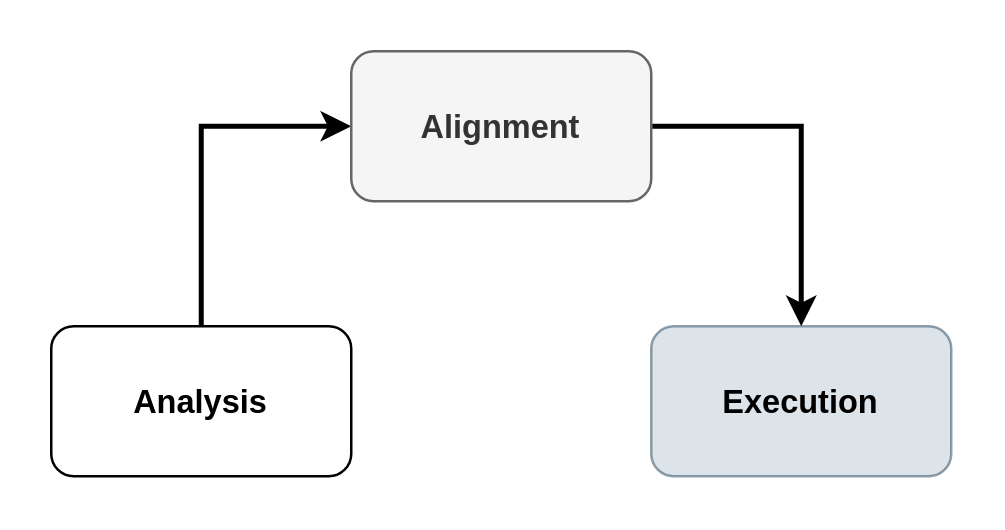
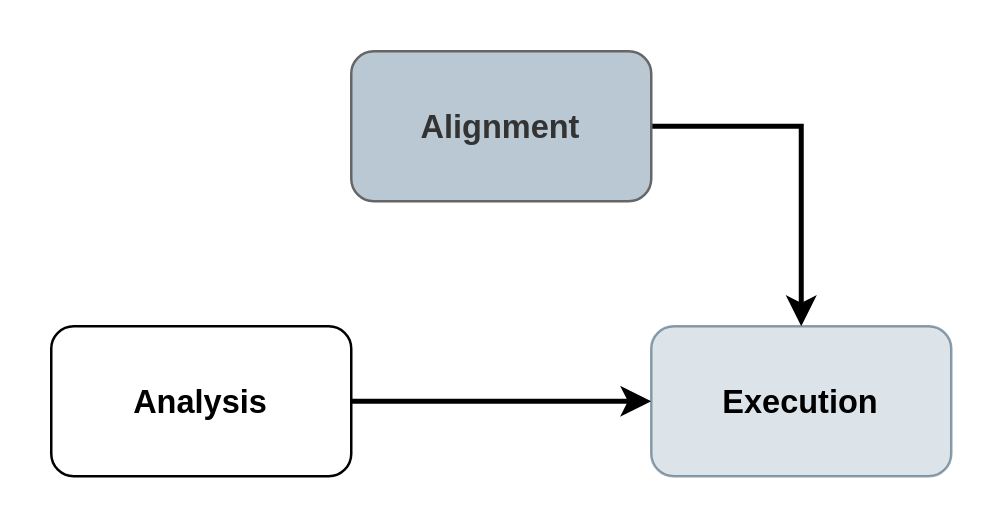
(501, 126) -> (501, 126)
(201, 162) -> (490, 401)
